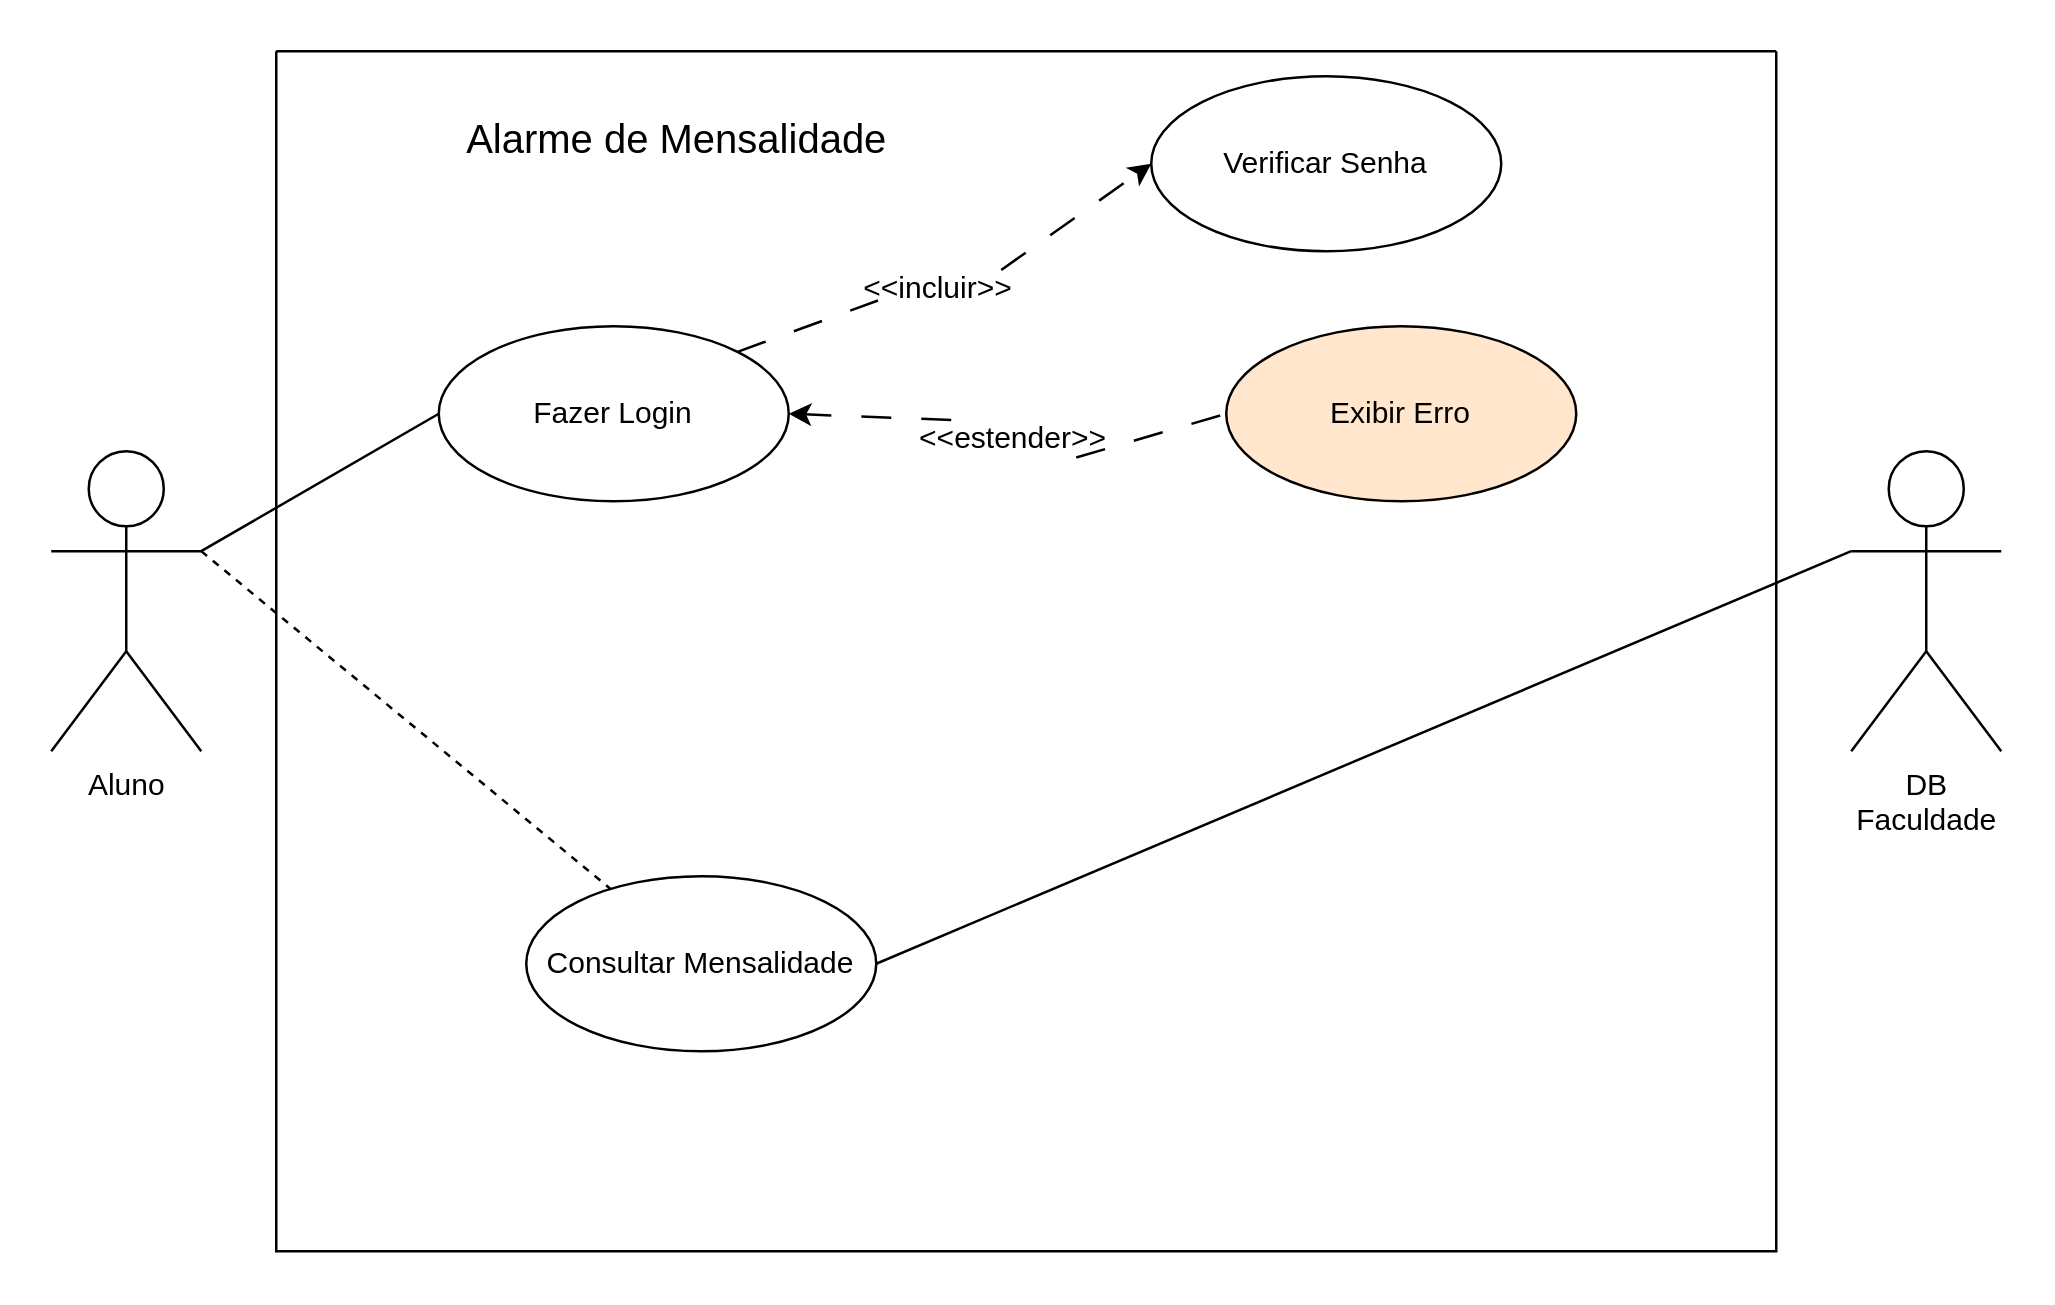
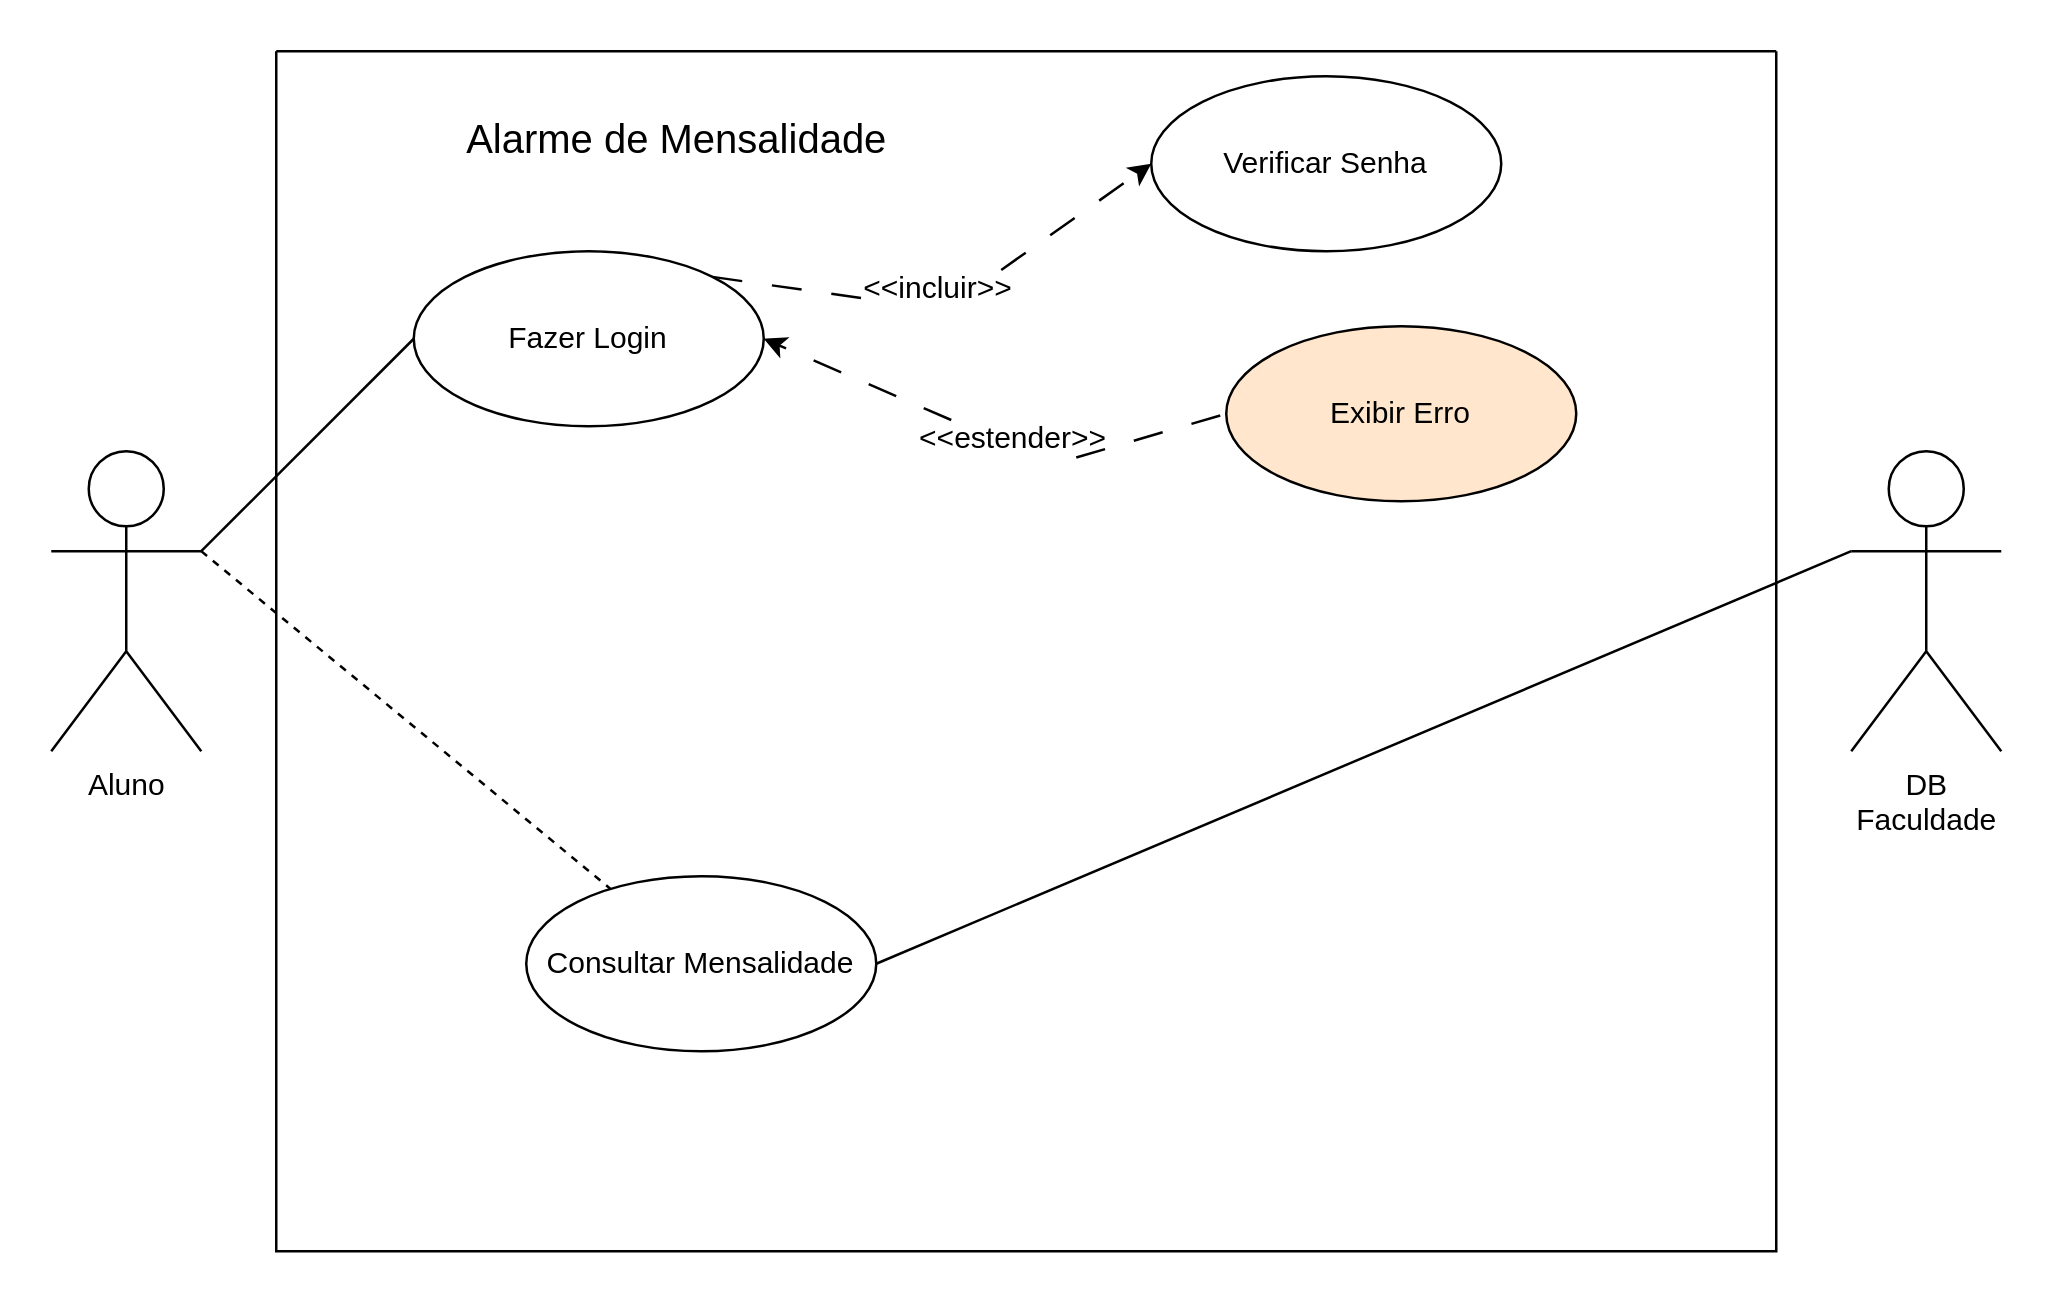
(614, 414) -> (589, 339)
